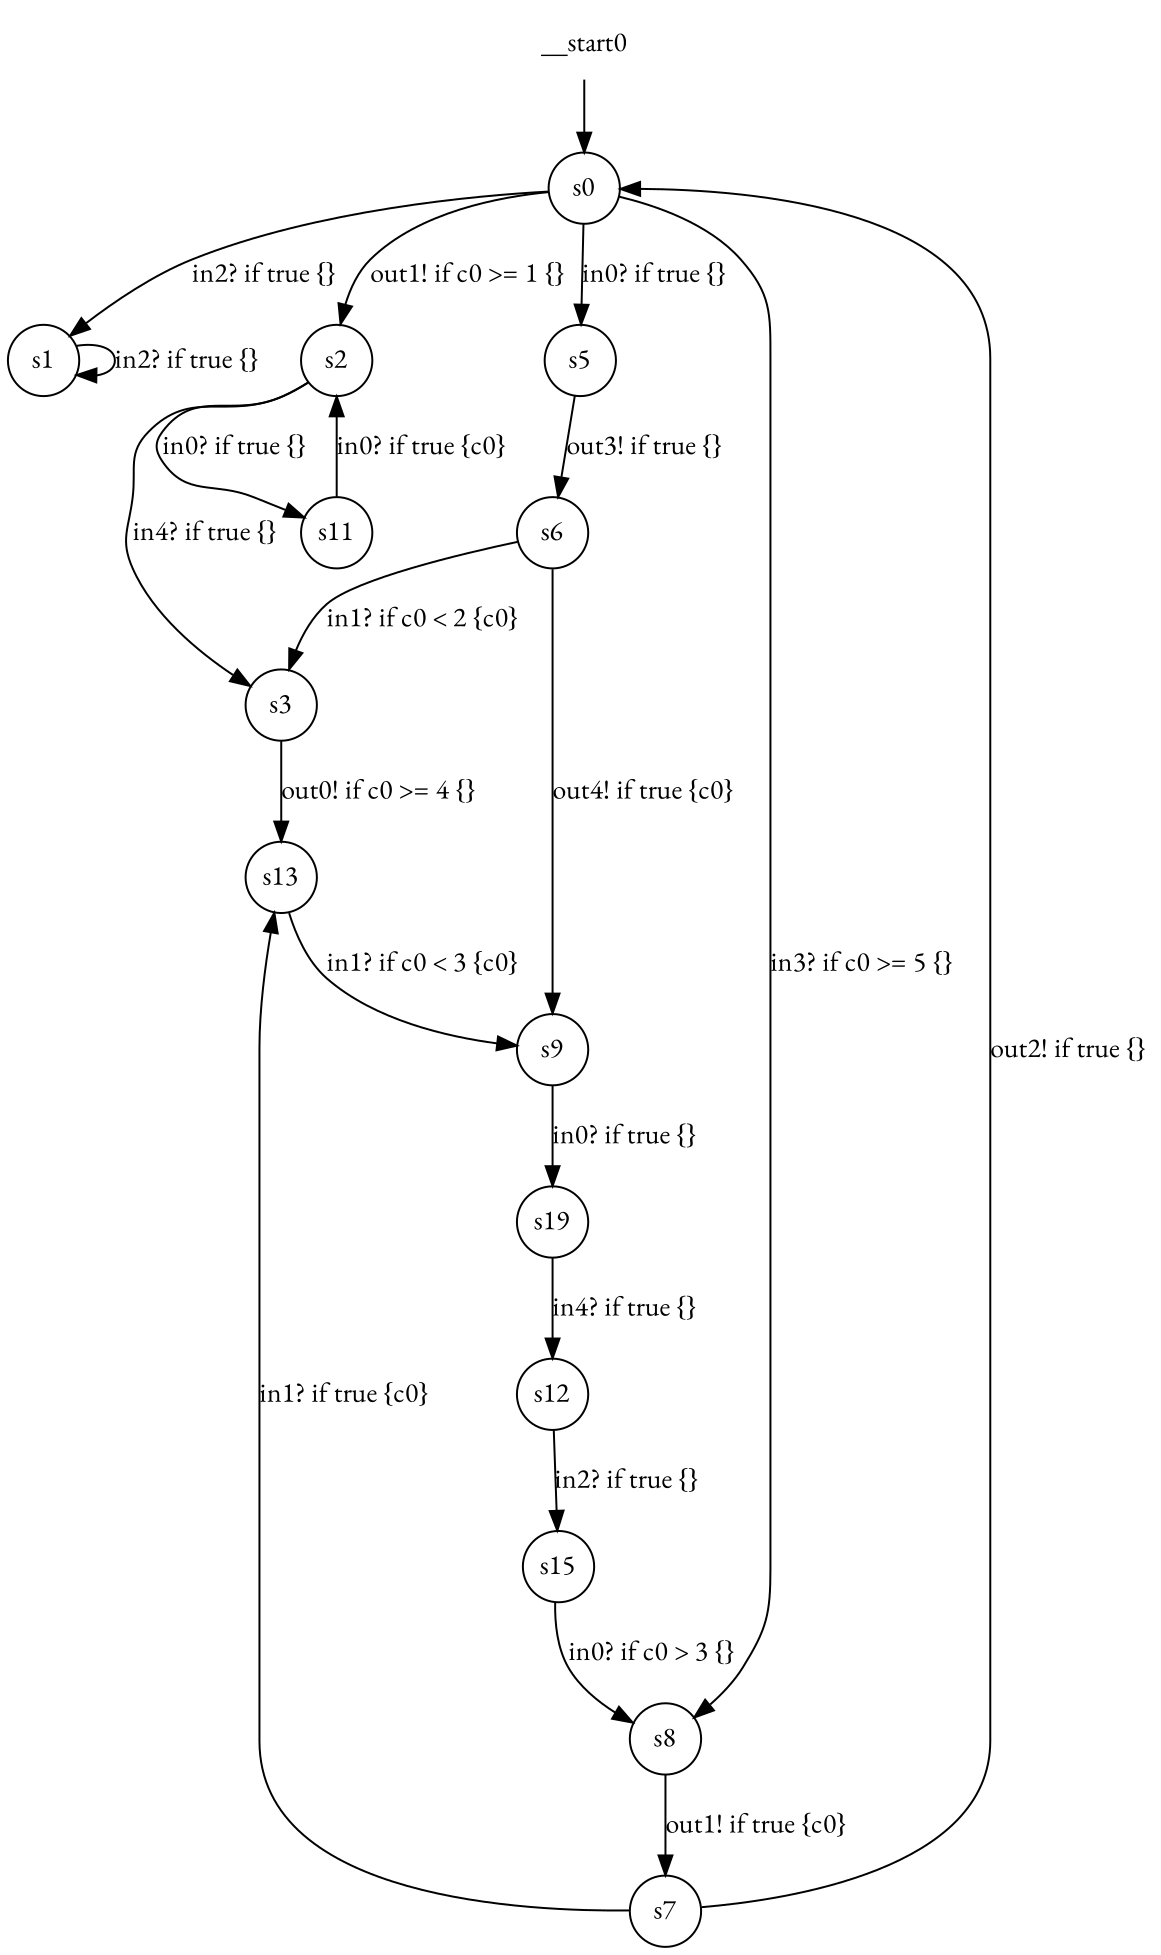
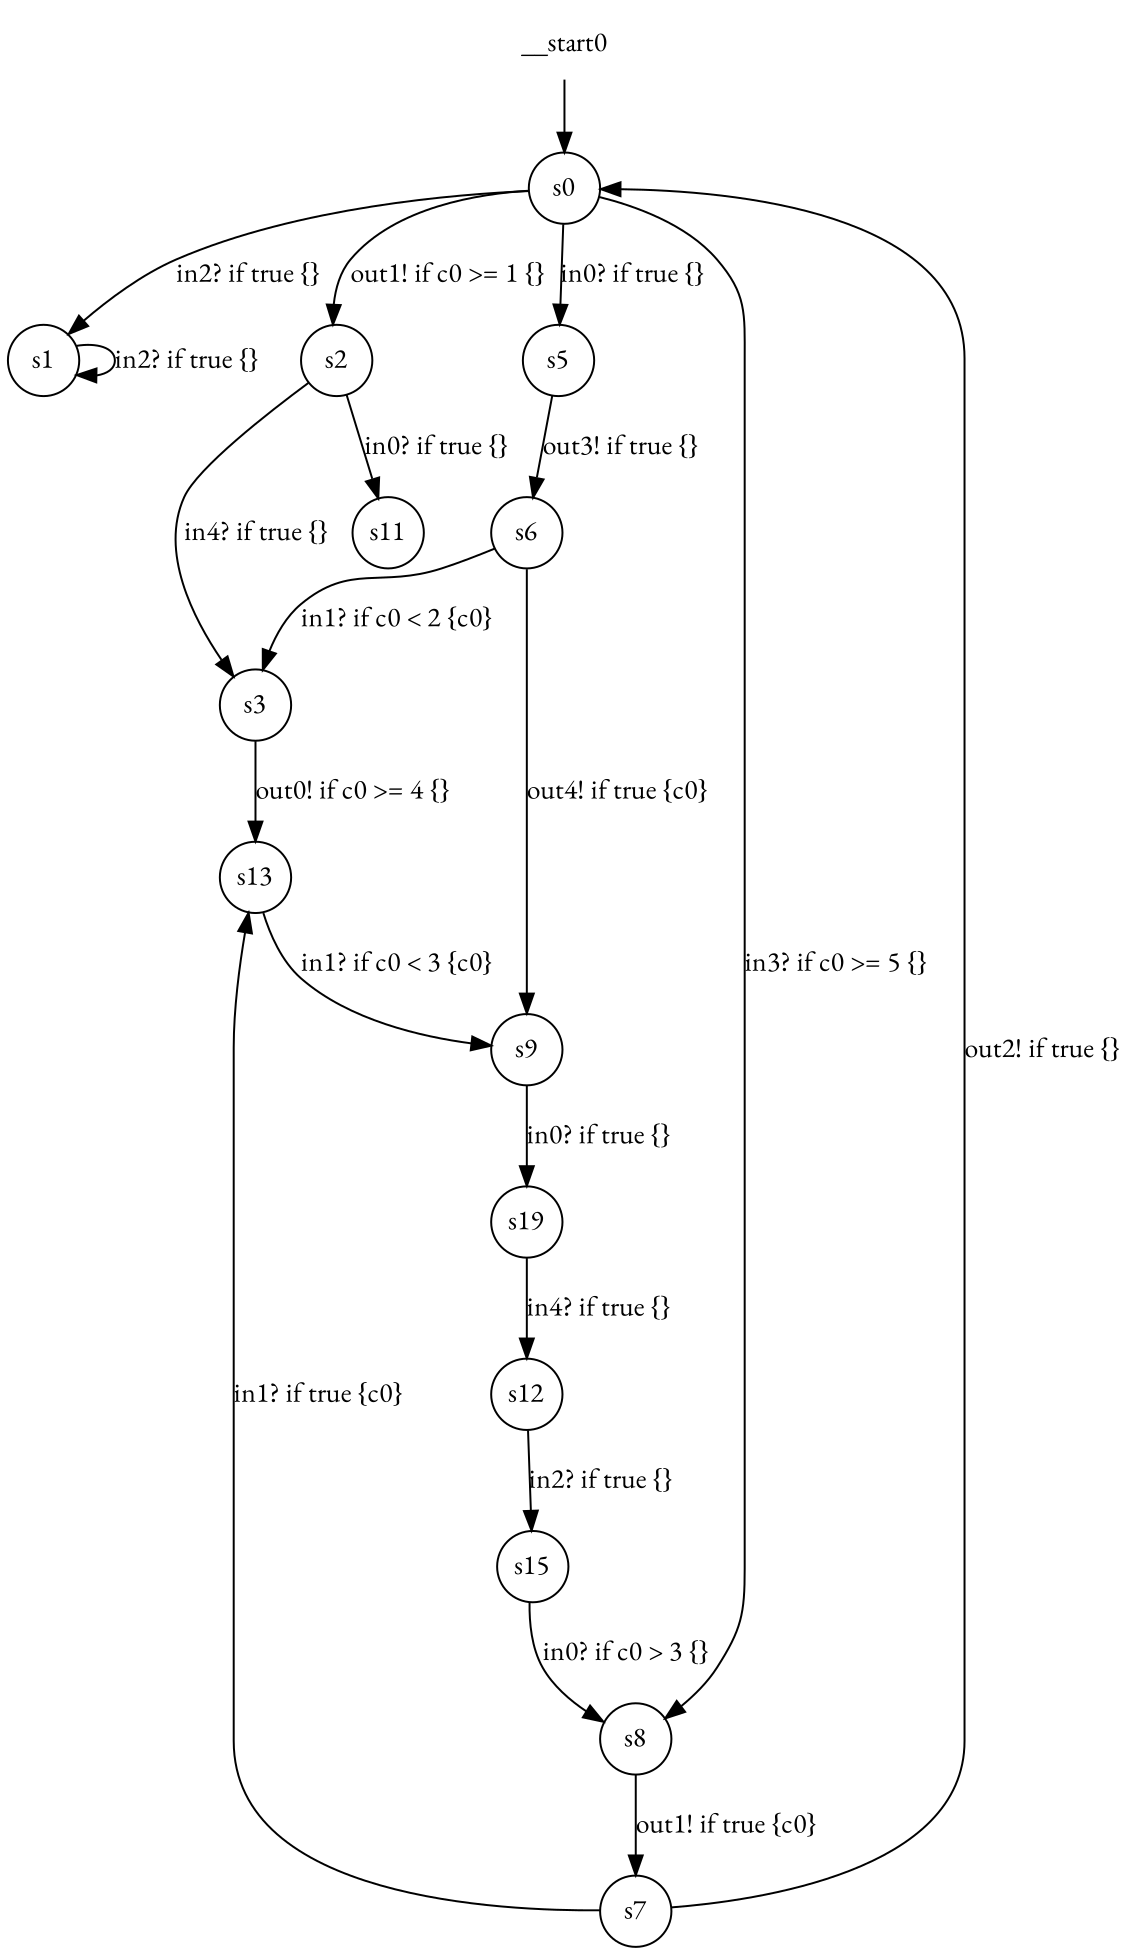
(337, 457) -> none
